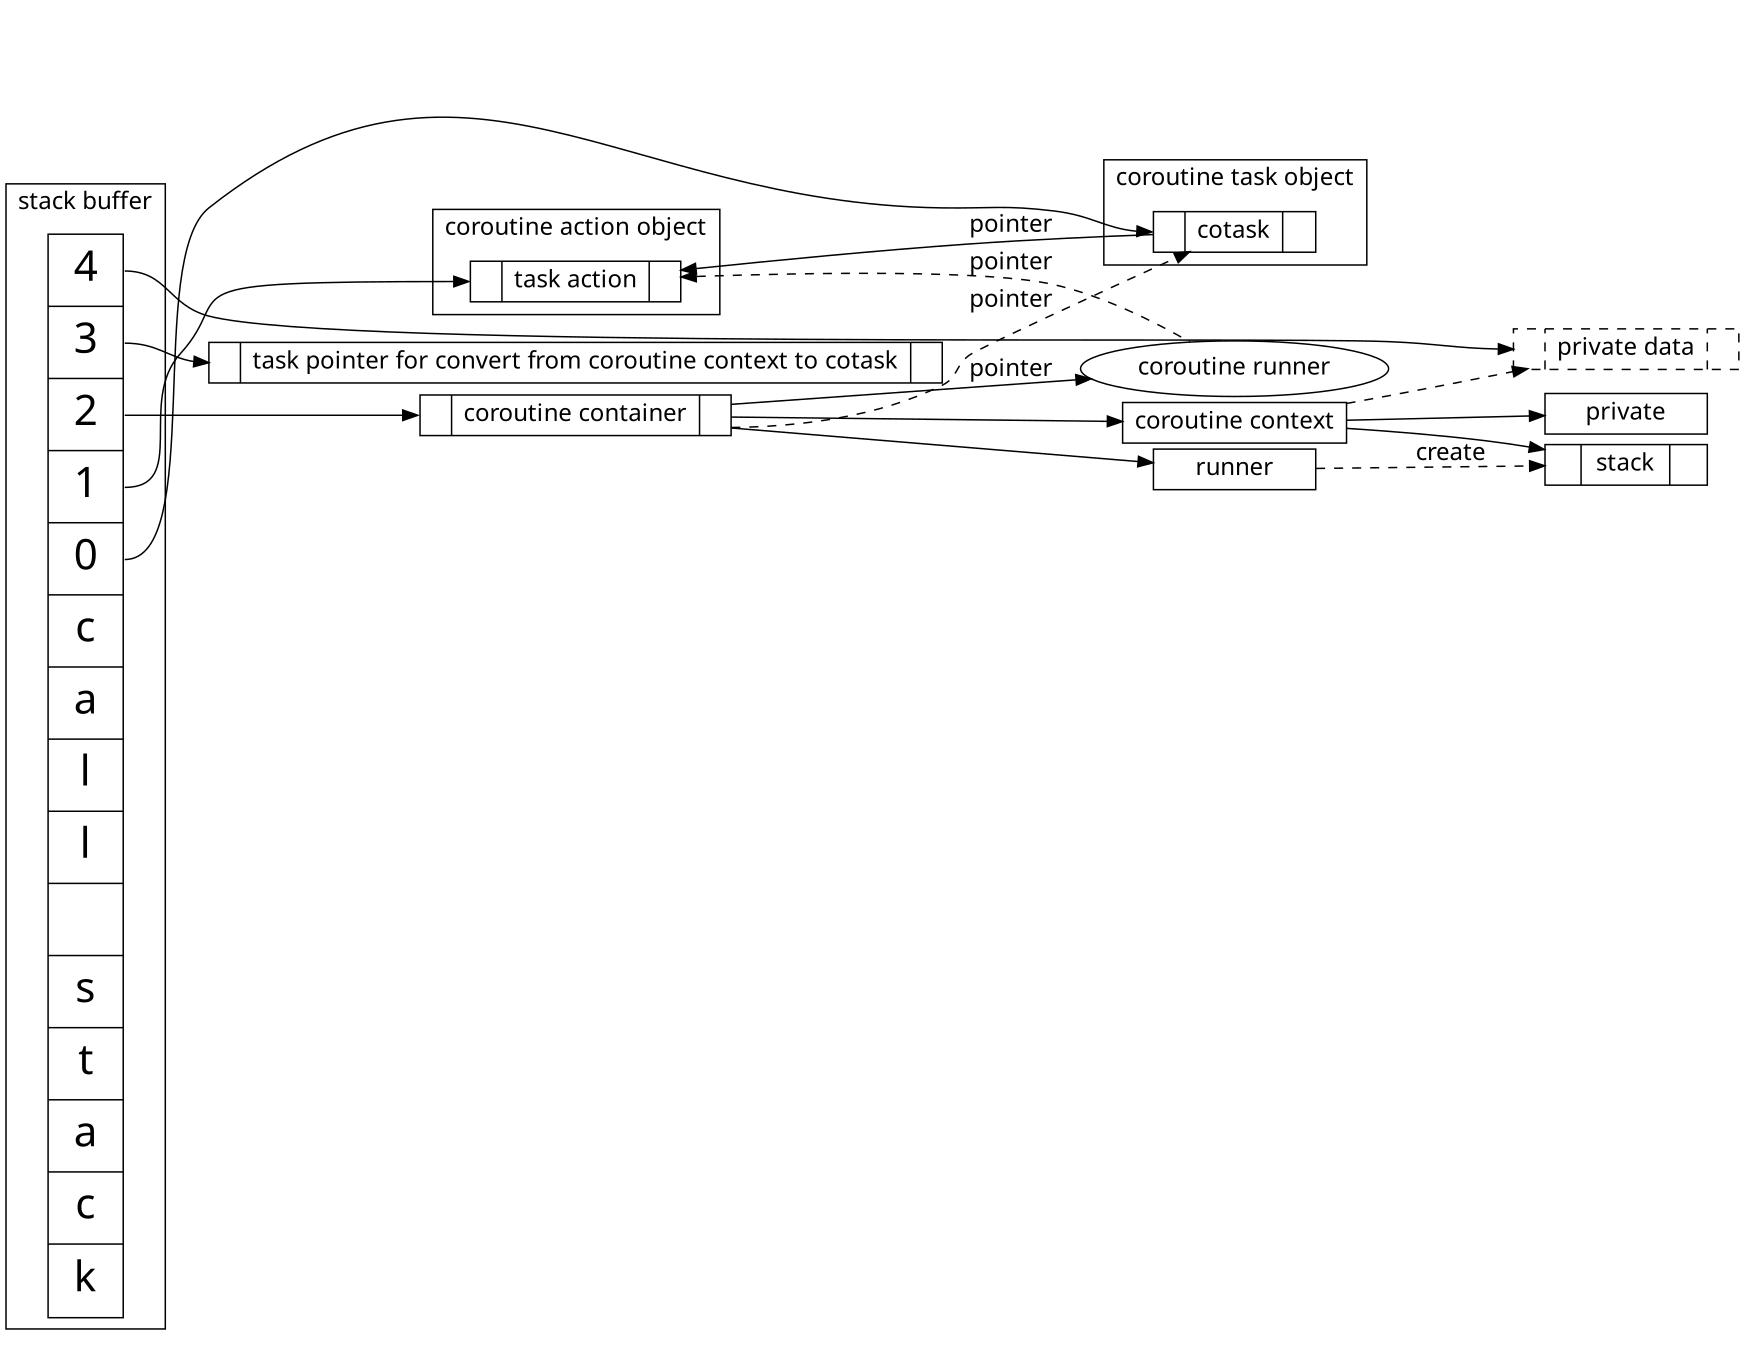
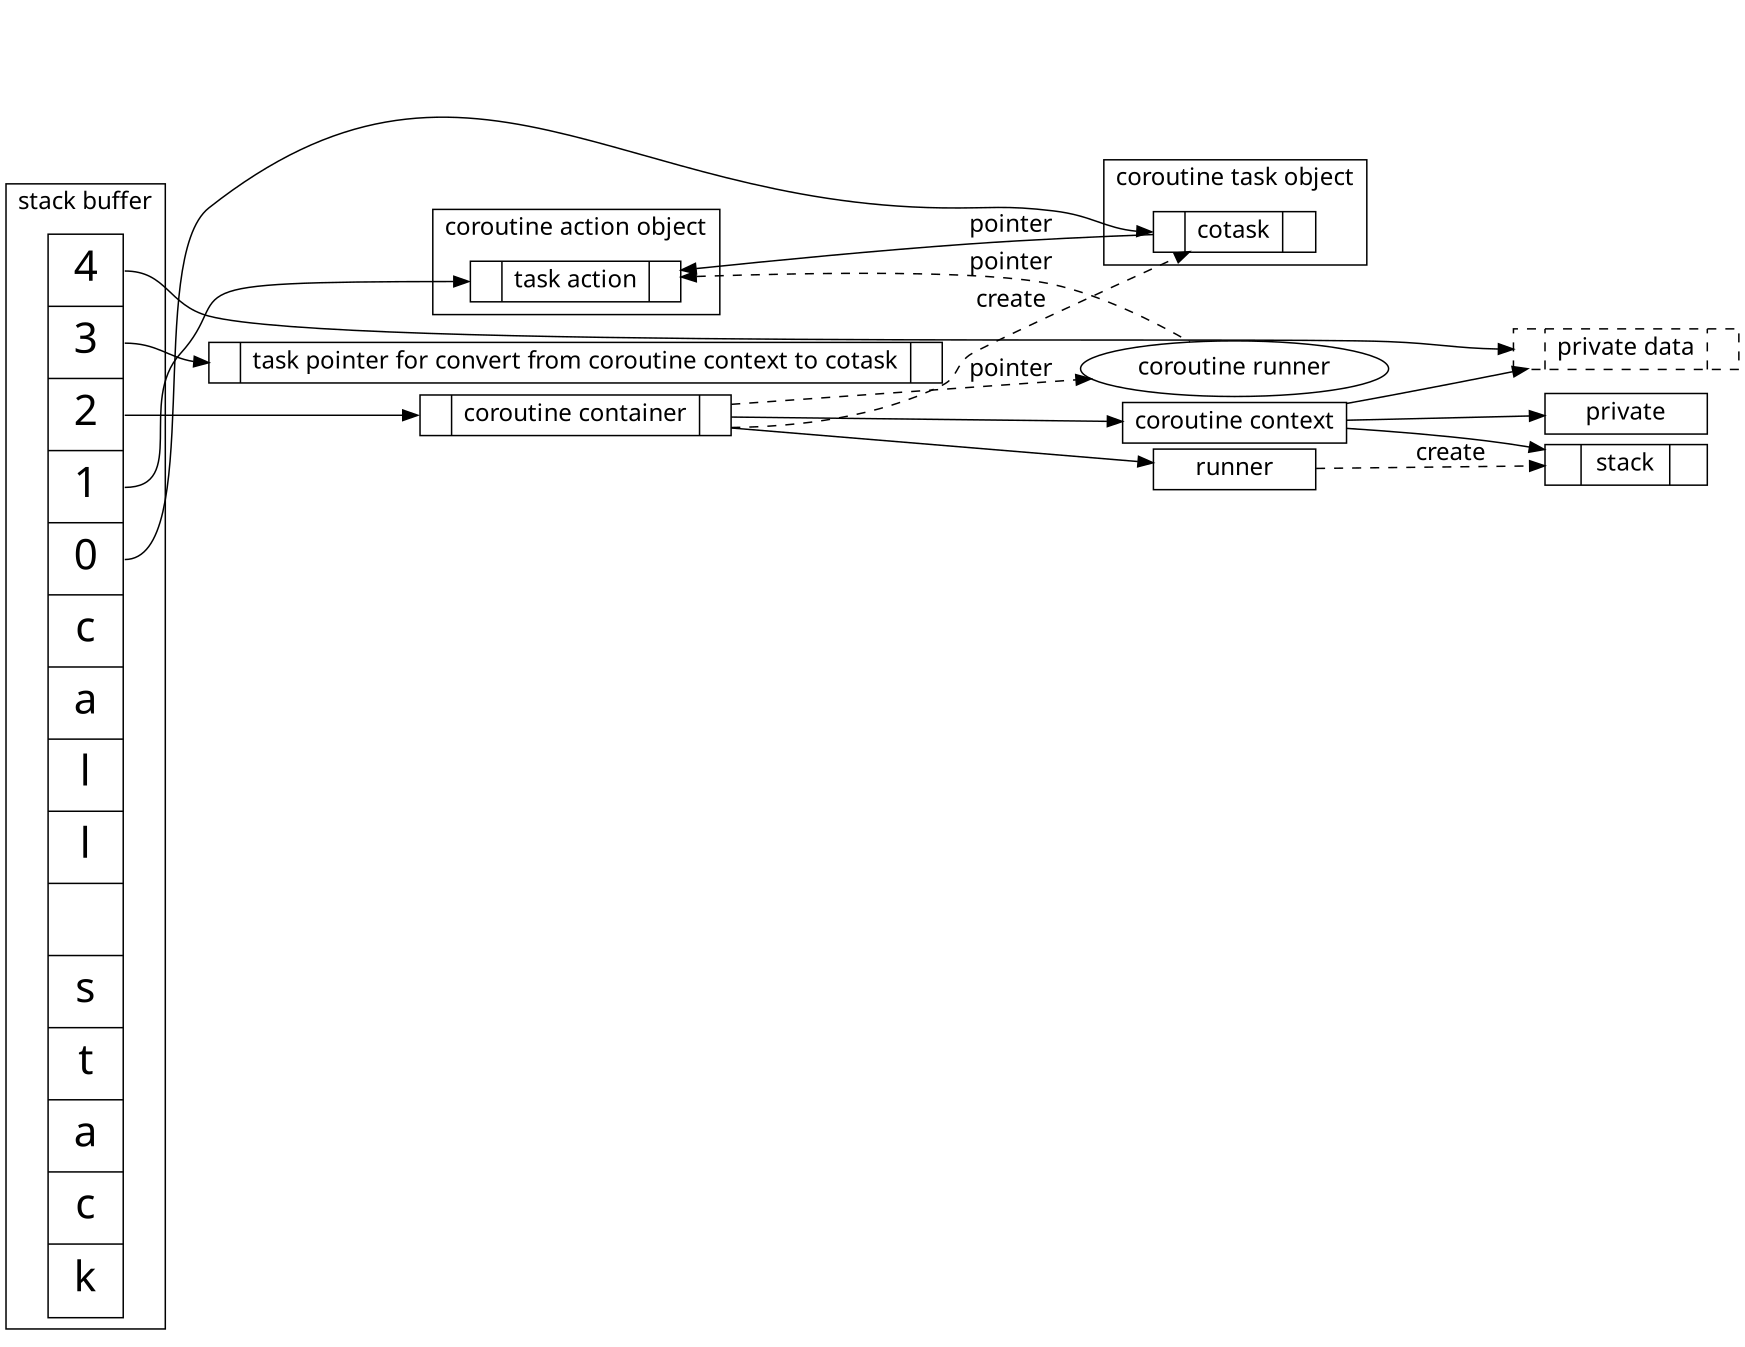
(1011, 301) -> (1011, 301)
(1430, 388) -> (1430, 388)
(895, 393) -> (895, 393)
